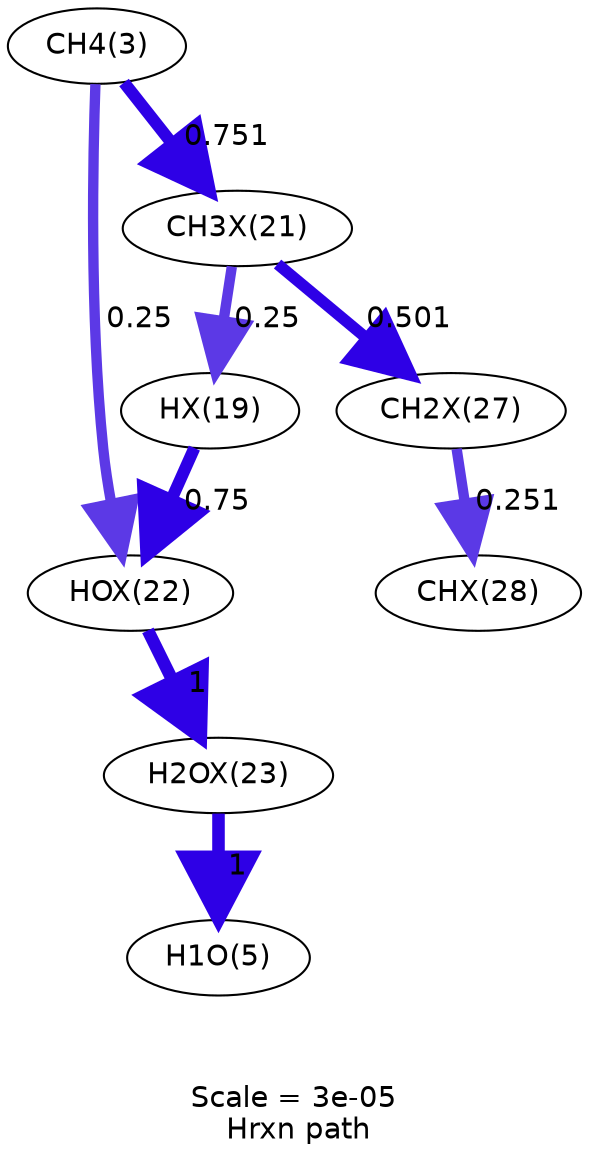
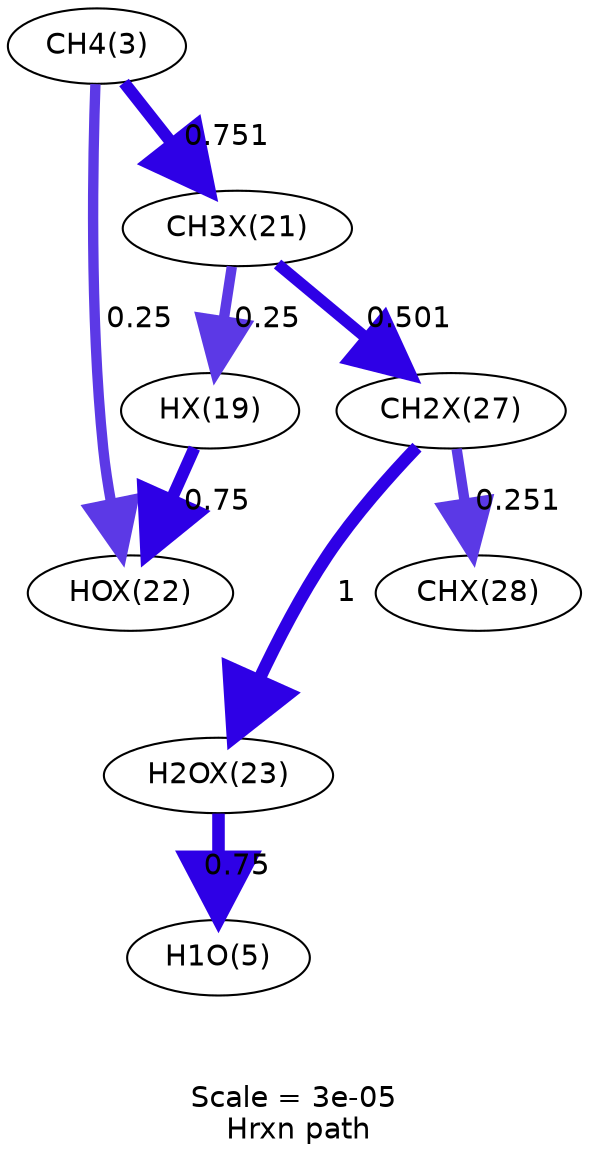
(160, 655) -> (327, 556)
(233, 867) -> (233, 867)
